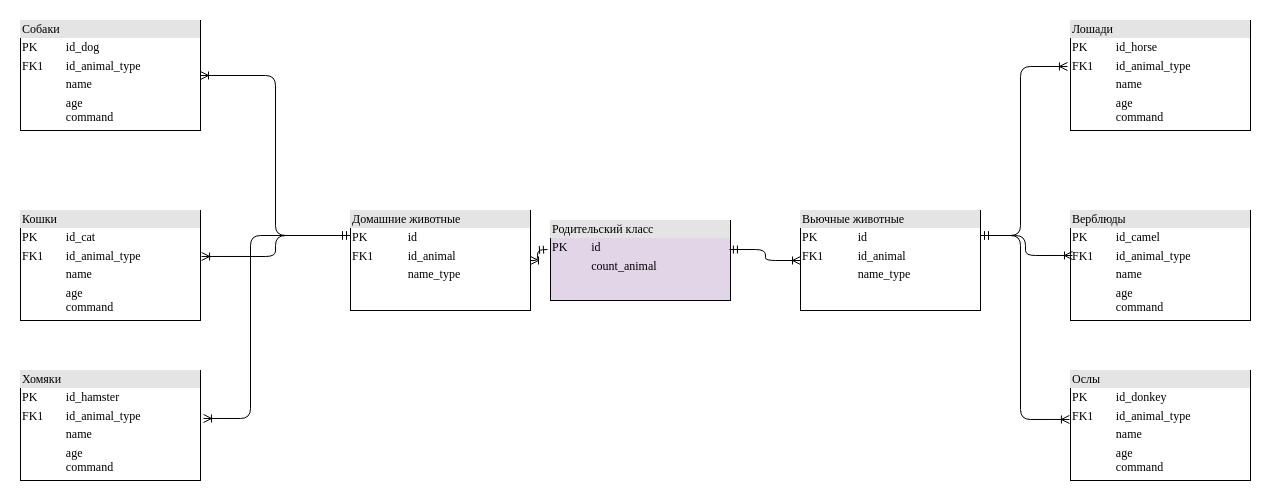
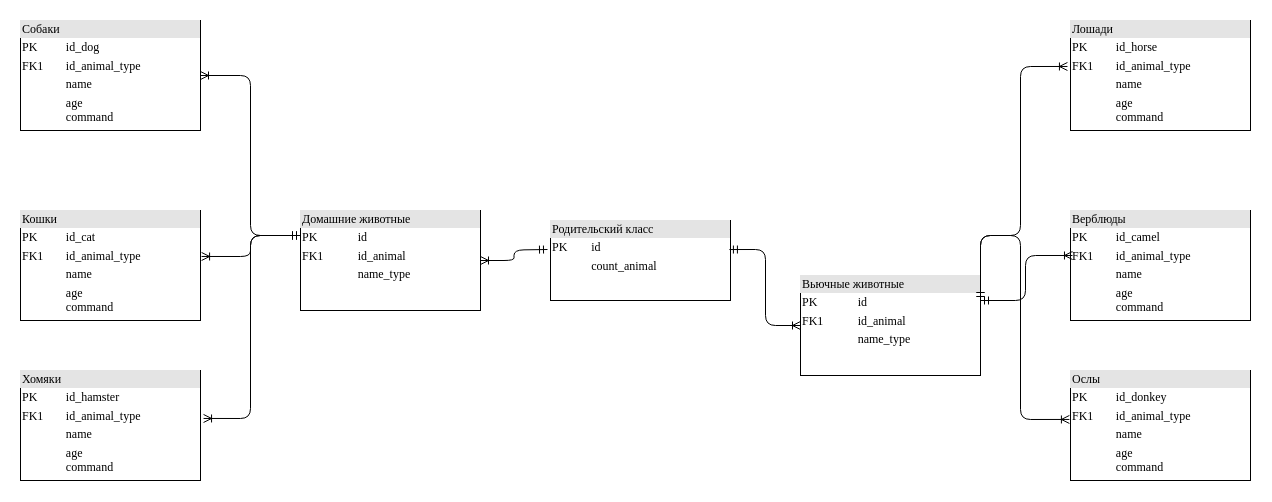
(441, 261) -> (391, 261)
(641, 261) -> (641, 261)
(891, 261) -> (891, 326)
